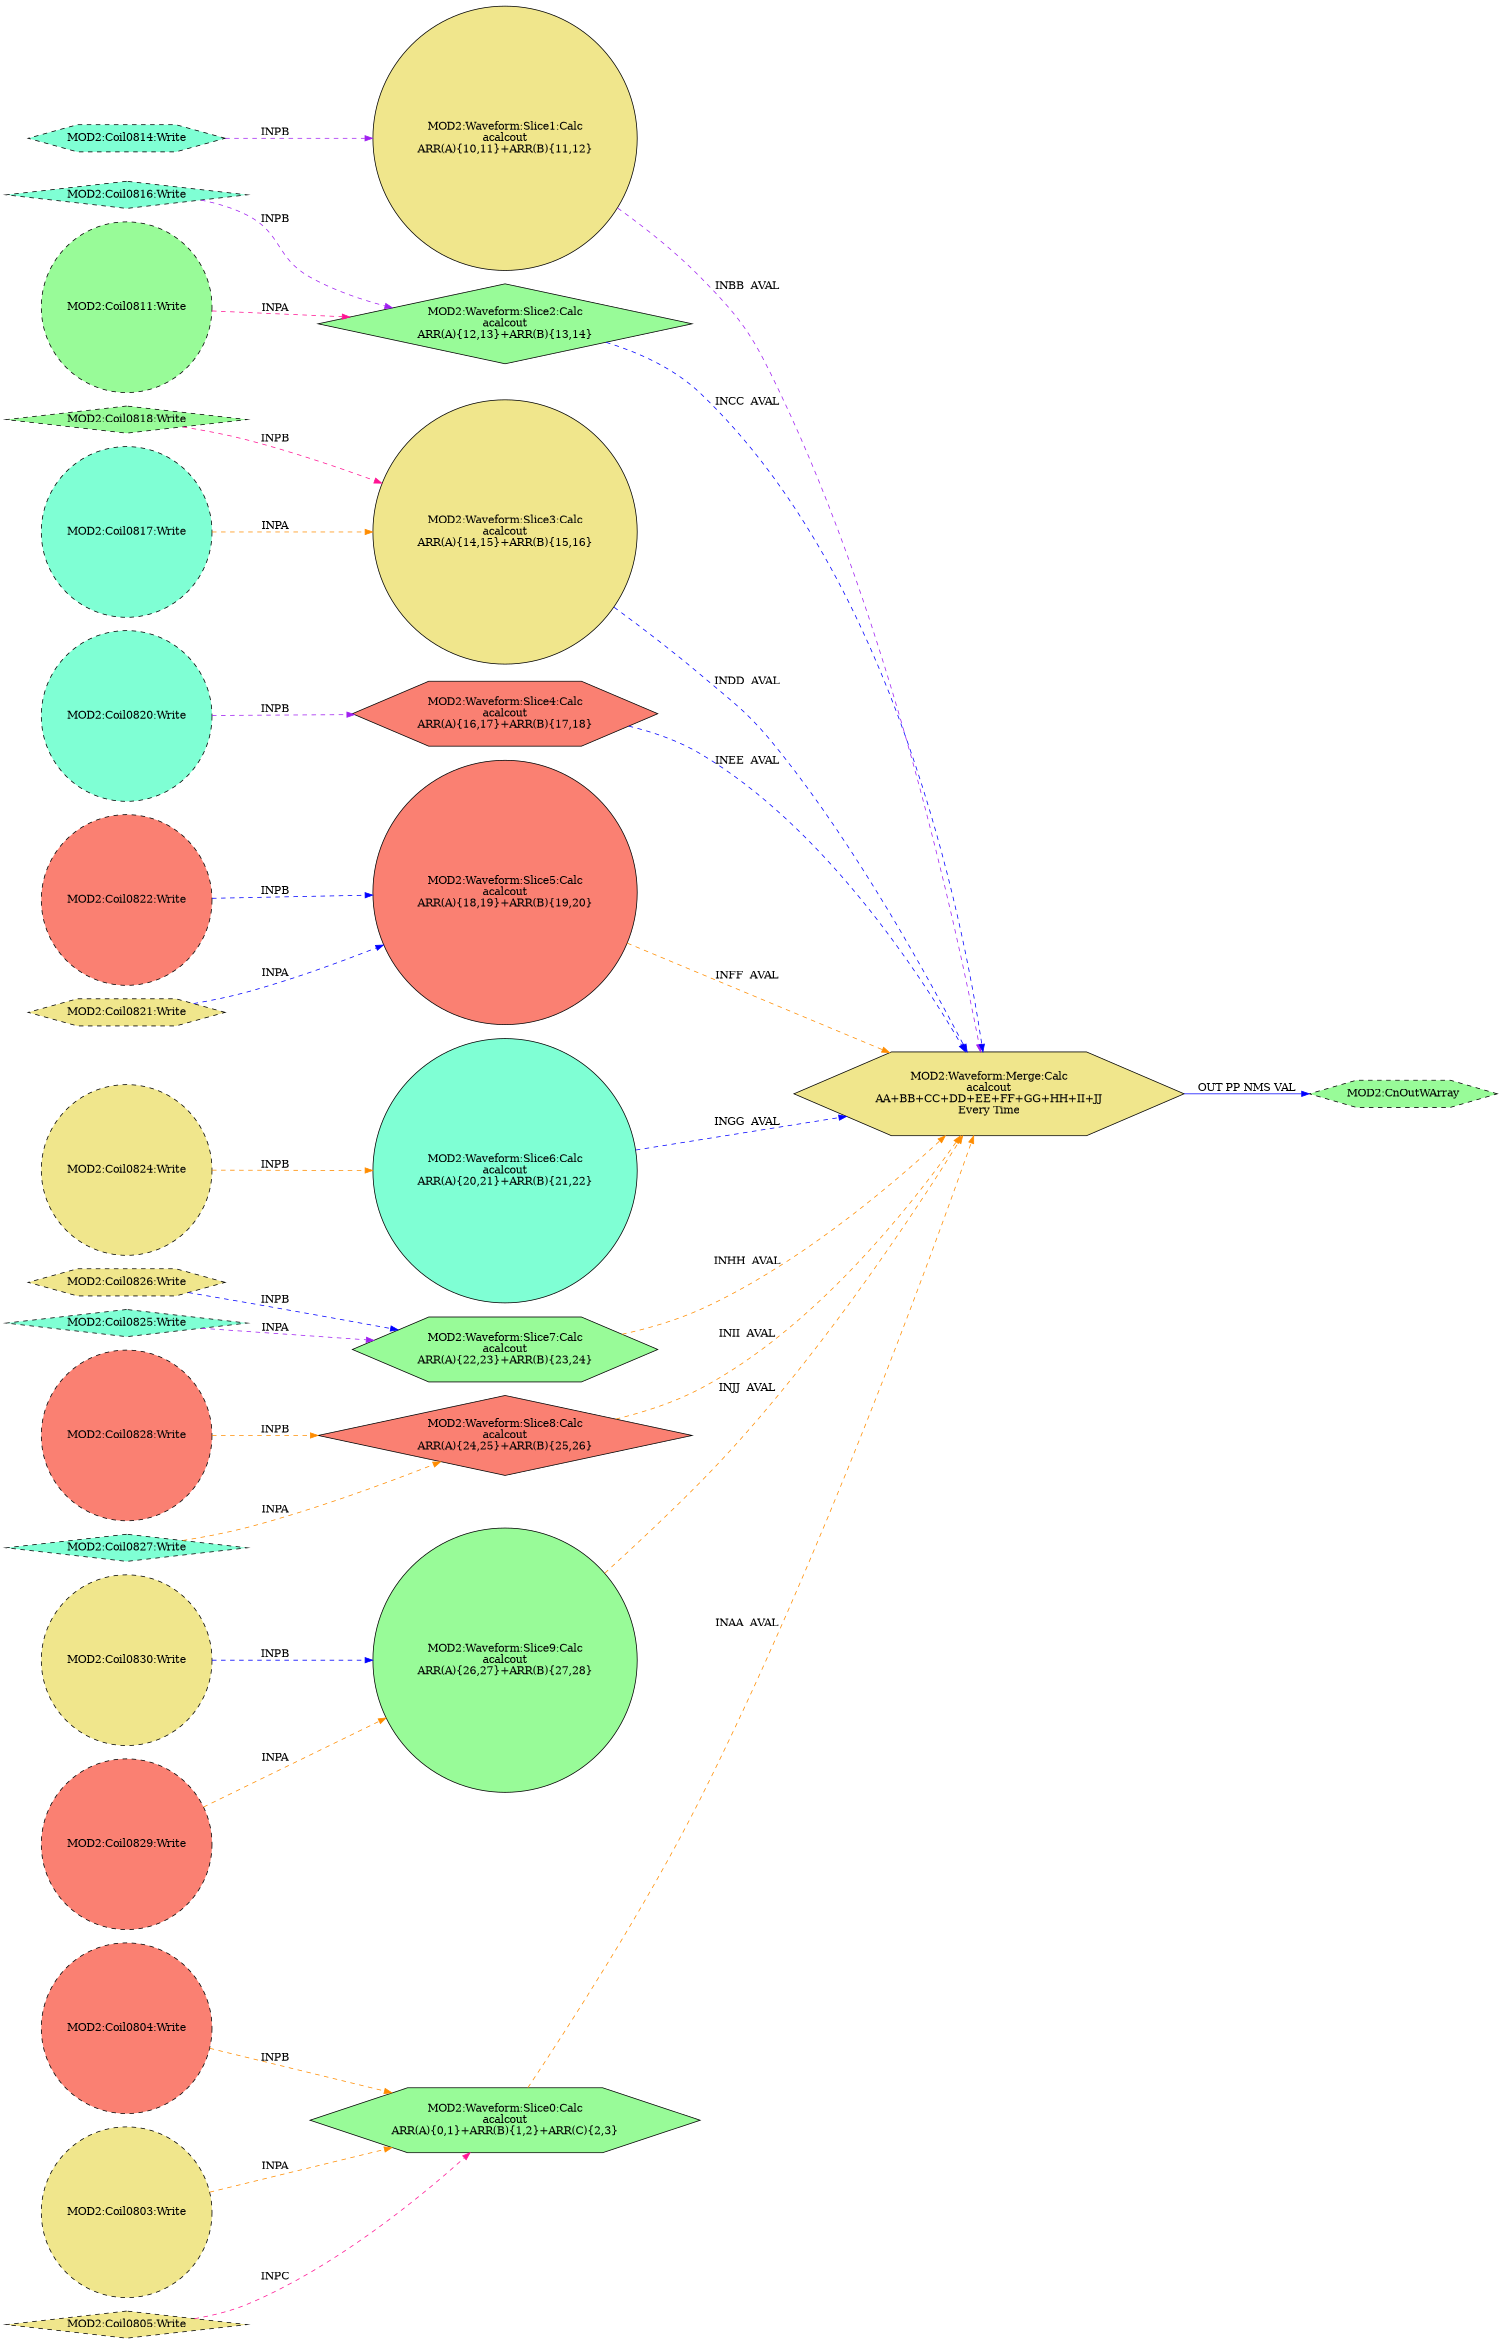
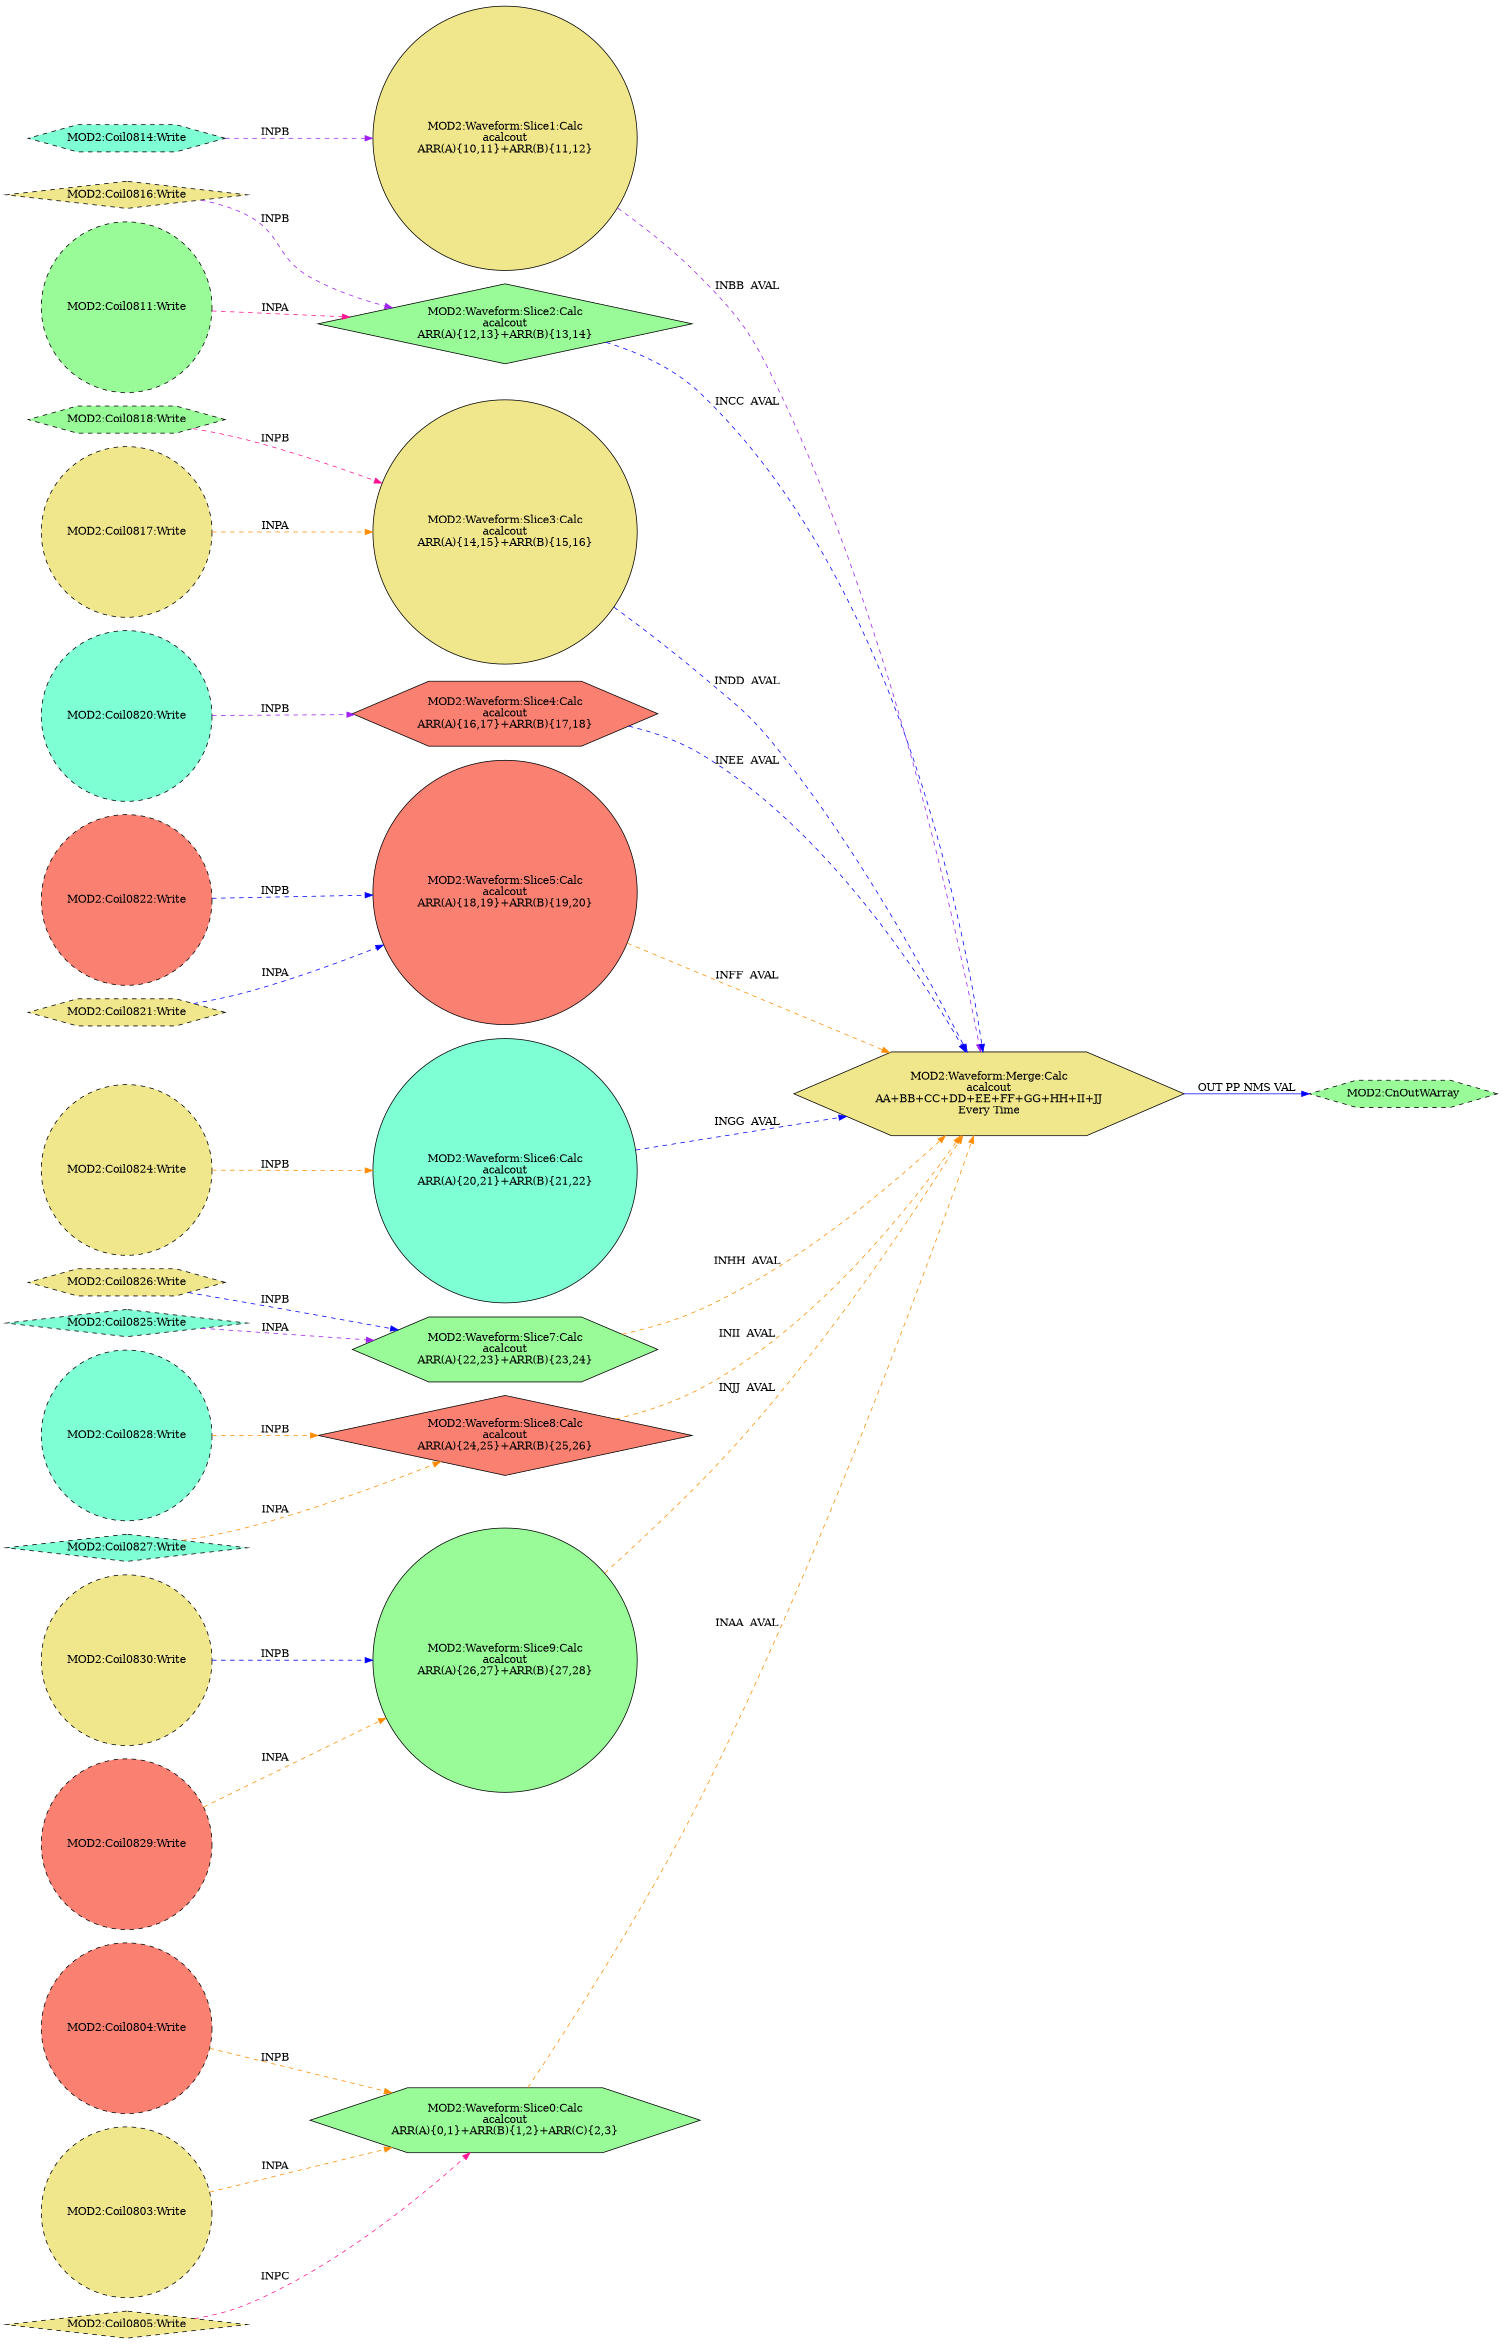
(127, 195) -> (127, 195)
(127, 420) -> (127, 420)
(127, 532) -> (127, 532)
(127, 1435) -> (127, 1435)
